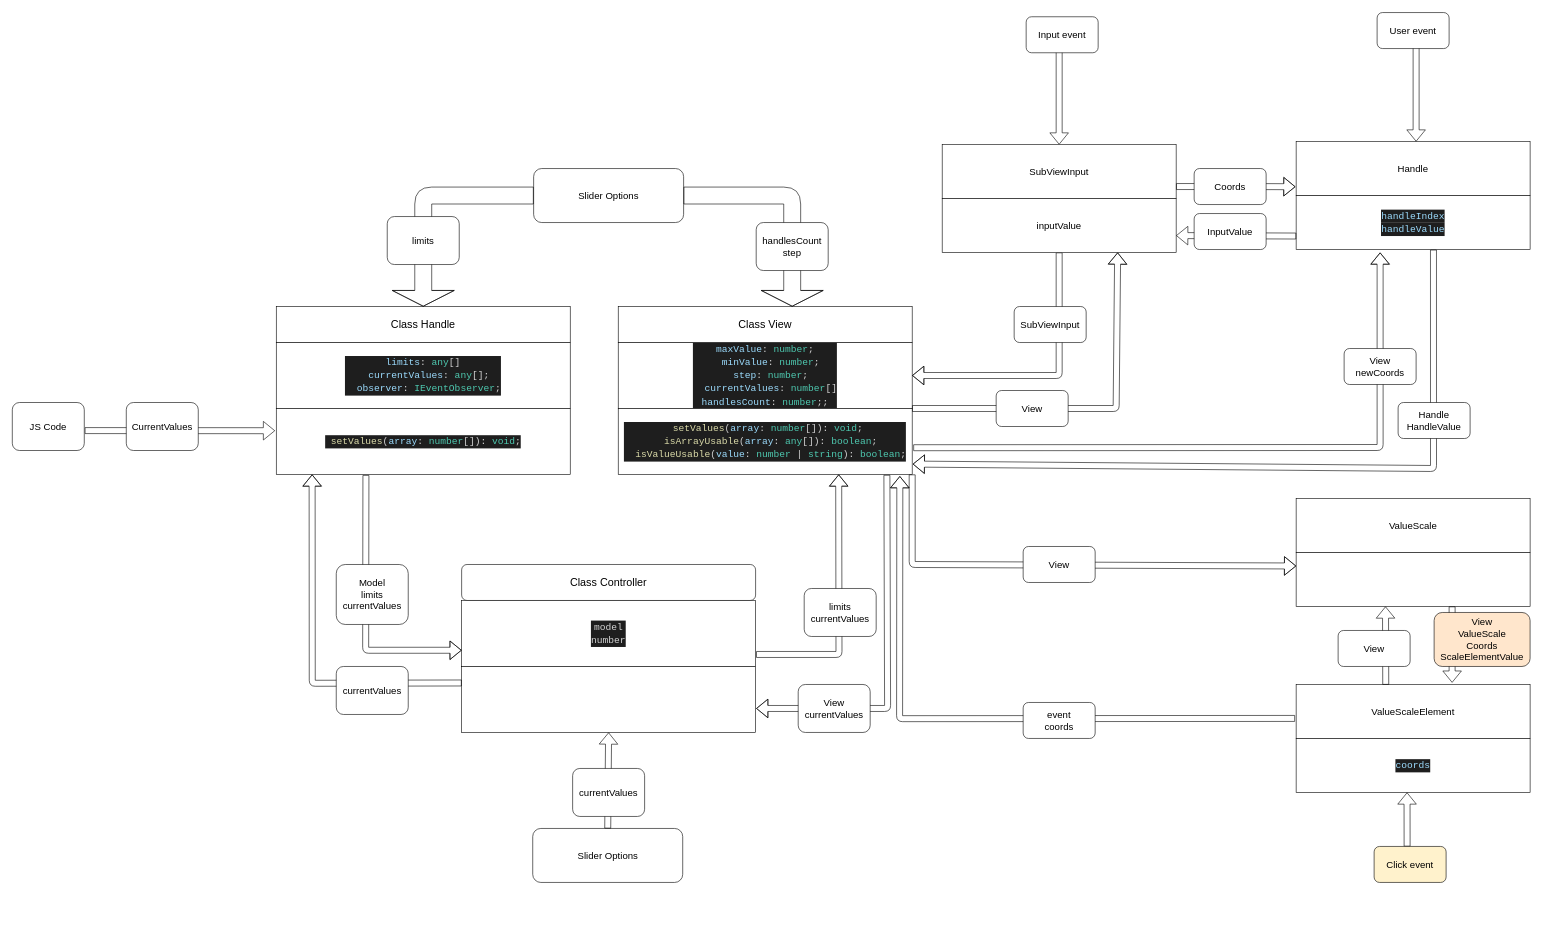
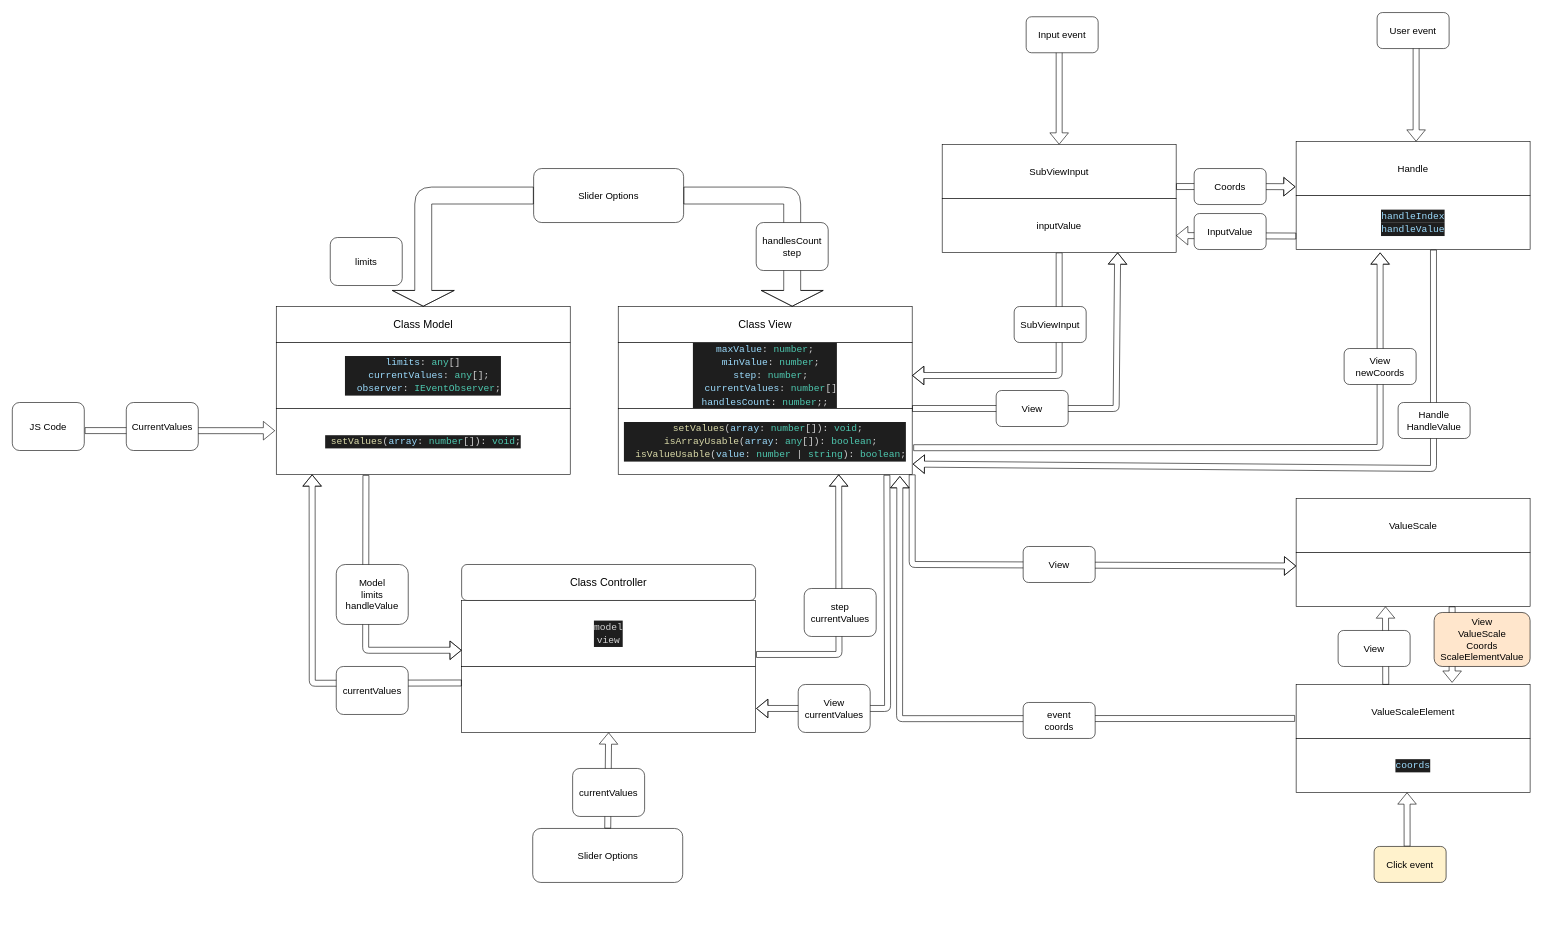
(423, 240) -> (366, 261)
(423, 324) -> (423, 324)
(372, 594) -> (372, 594)
(840, 612) -> (840, 612)
(609, 633) -> (609, 633)
